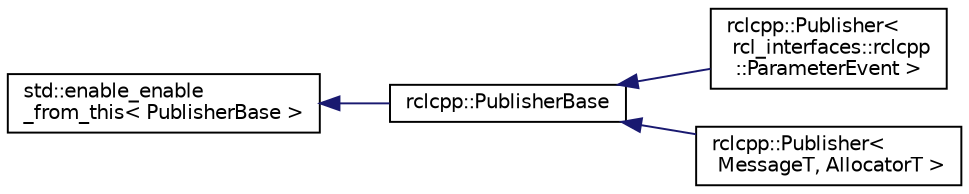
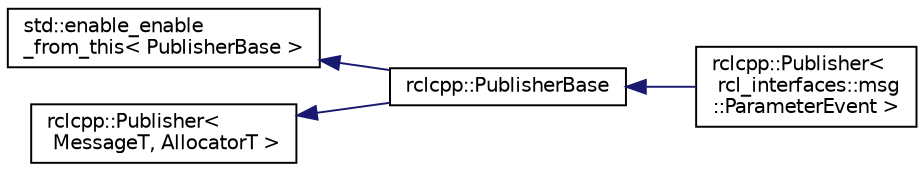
(829, 49) -> (806, 87)
(669, 130) -> (353, 108)
